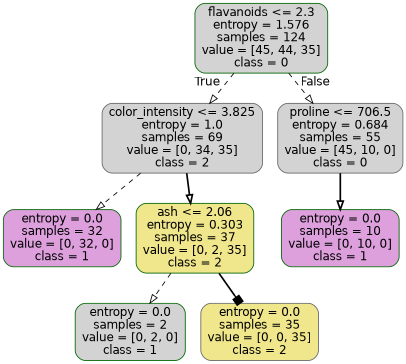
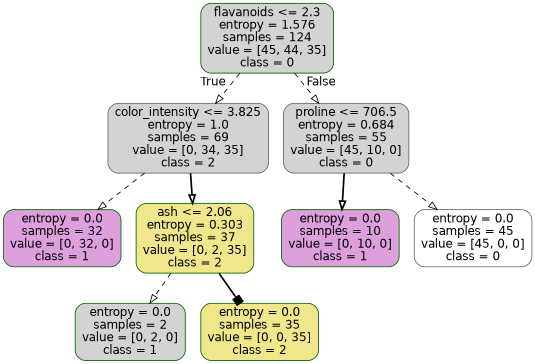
none -> (473, 238)
(260, 332) -> (260, 332)
